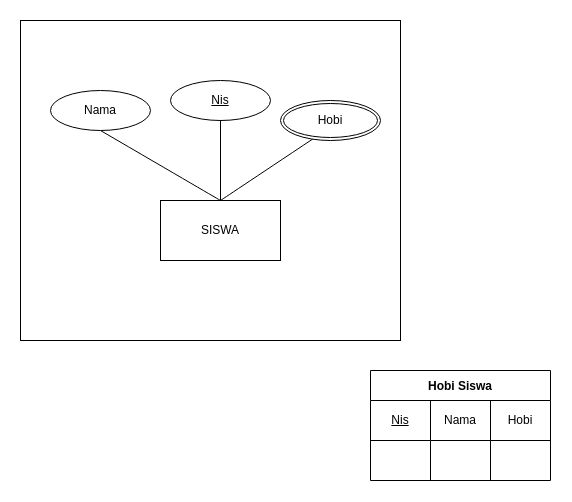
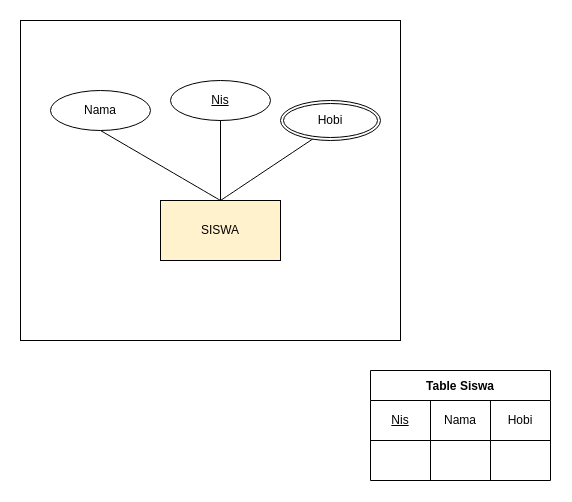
(221, 231) -> (221, 231)
(460, 386) -> (460, 386)
